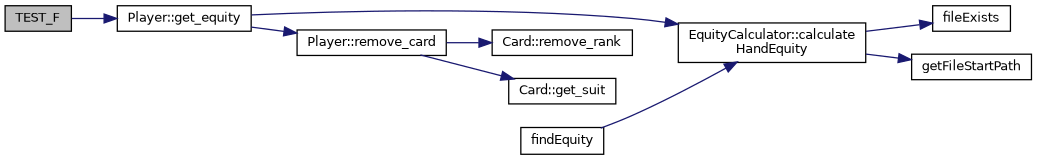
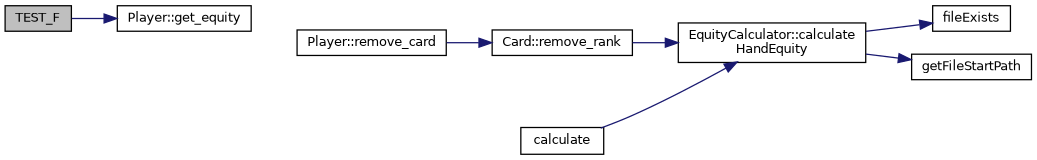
(459, 11) -> (649, 43)
(268, 29) -> none
(562, 91) -> none
(562, 141) -> (562, 141)
